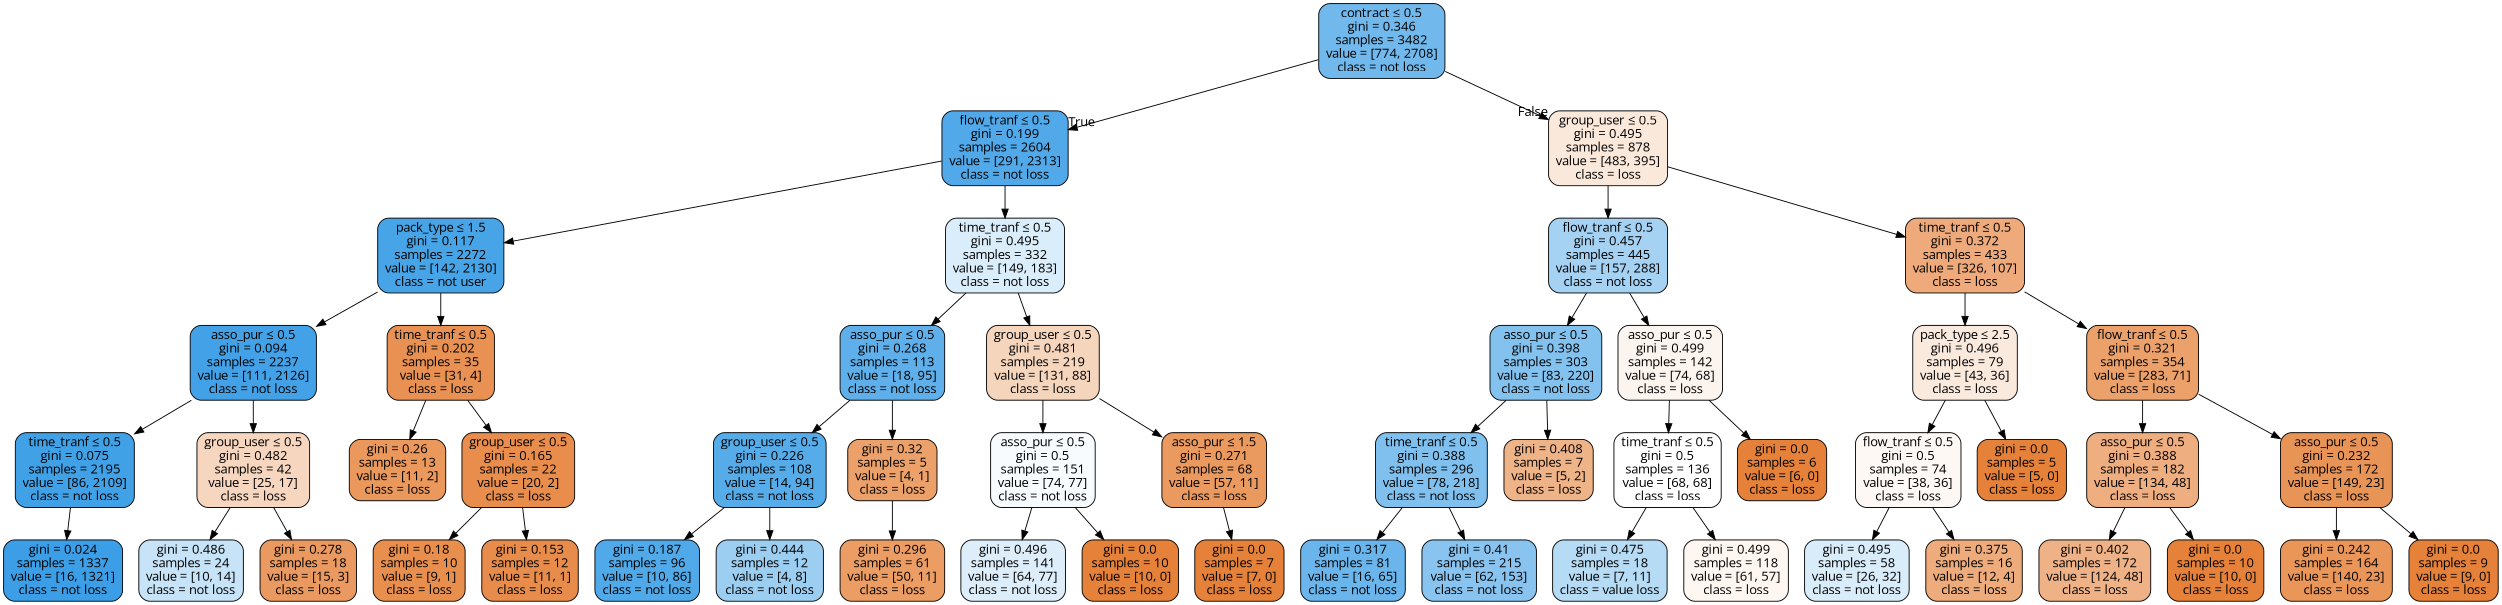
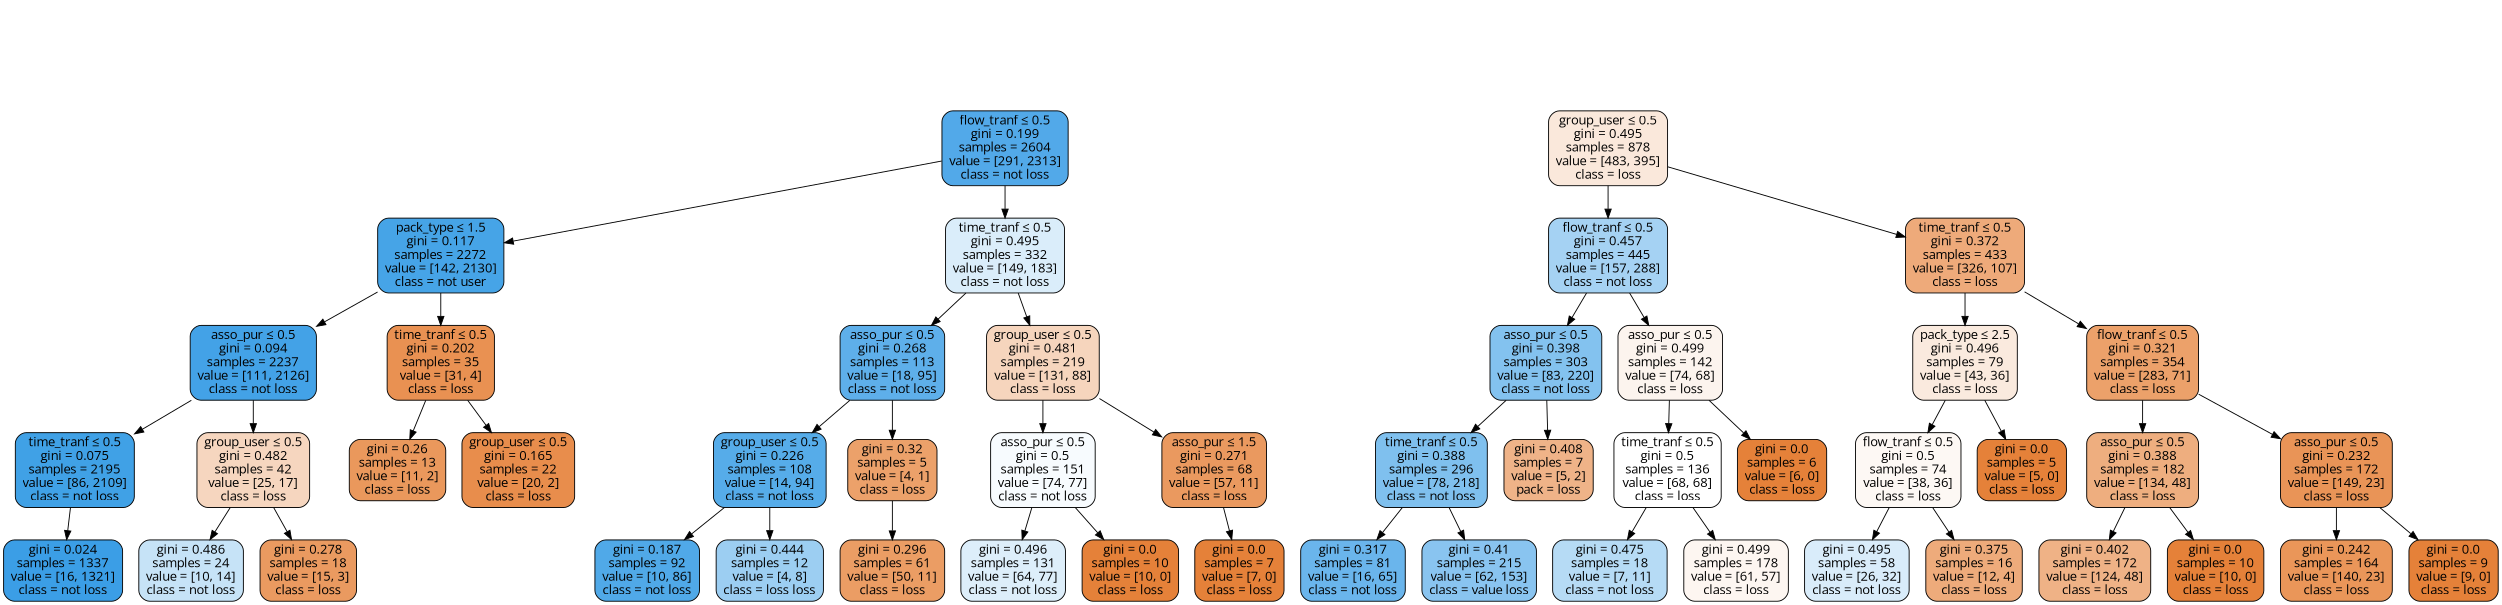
(1382, 41) -> none
(1549, 490) -> (1549, 490)
(647, 563) -> (647, 563)
(1013, 563) -> (1013, 563)
(1736, 563) -> (1736, 563)
(419, 571) -> none
(530, 571) -> none
(770, 590) -> (770, 590)
(1479, 590) -> (1479, 590)
(1610, 590) -> (1610, 590)
